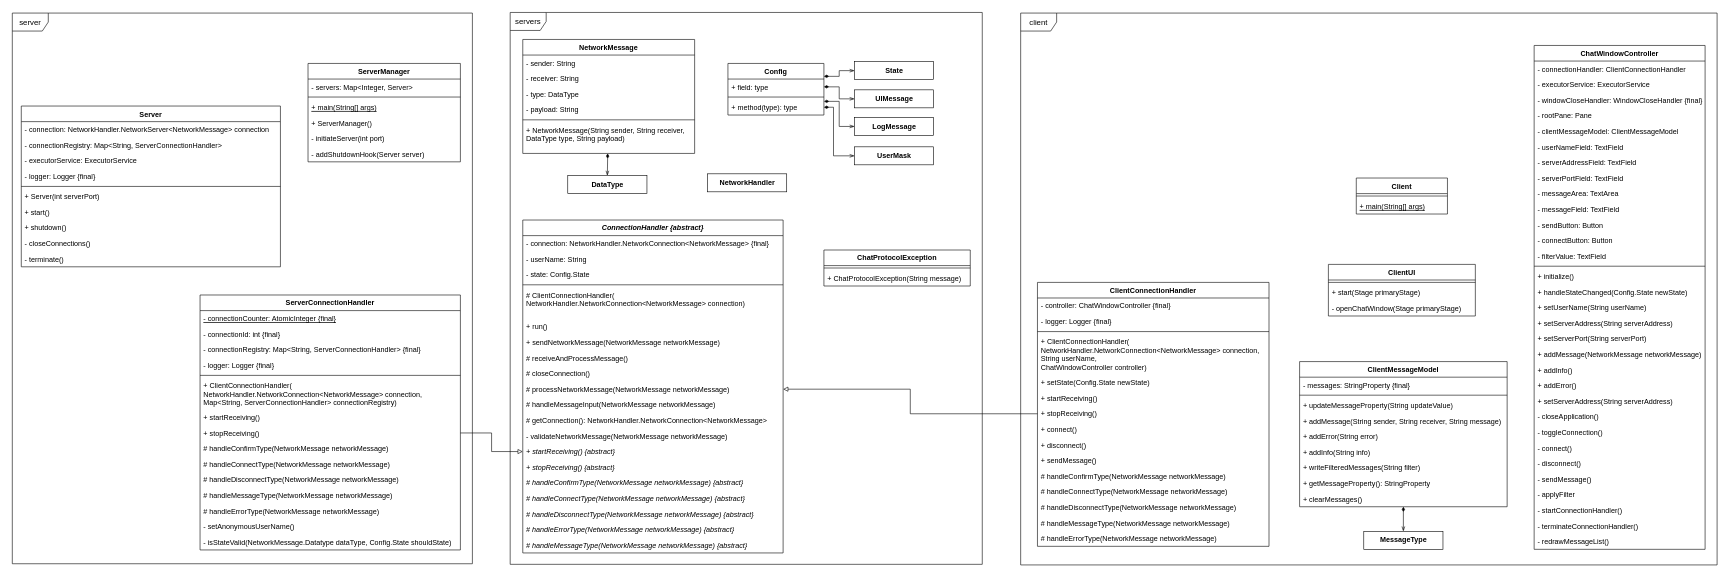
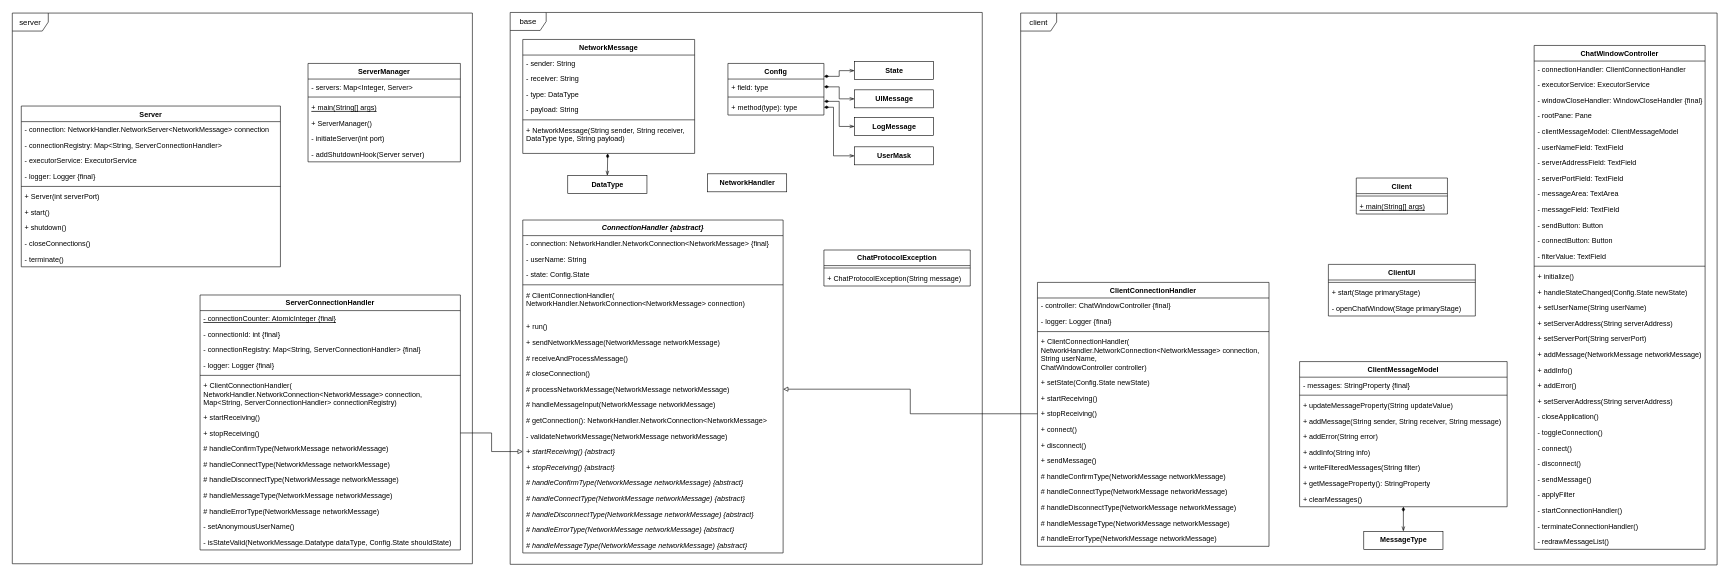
(528, 21) -> (528, 21)
